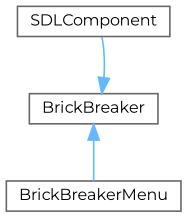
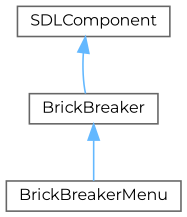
(104, 57) -> (83, 73)
